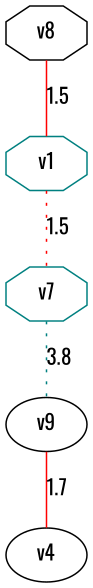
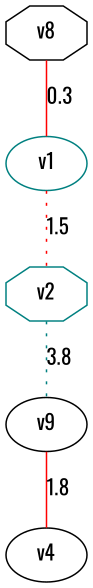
(58, 98) -> (60, 98)
(46, 164) -> (46, 164)
(46, 294) -> (46, 294)
(57, 490) -> (58, 490)
